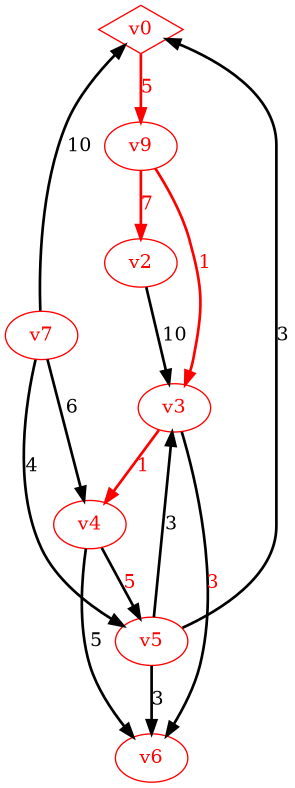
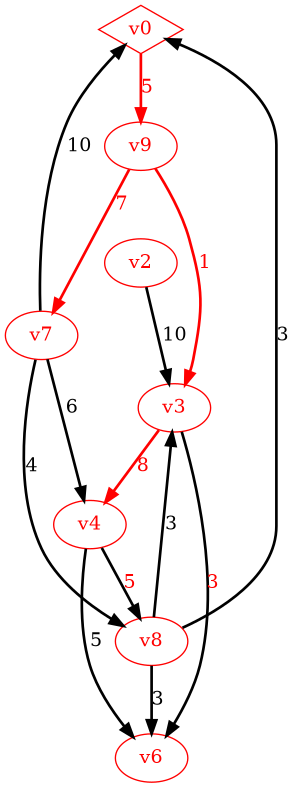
(141, 198) -> (94, 235)
(144, 466) -> (144, 466)
(152, 641) -> (152, 641)
